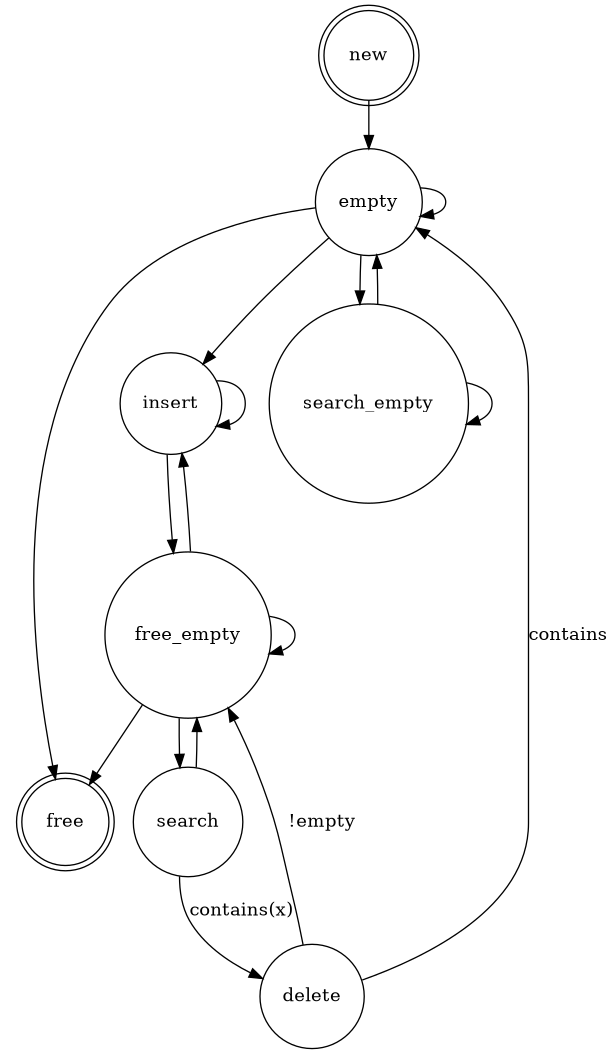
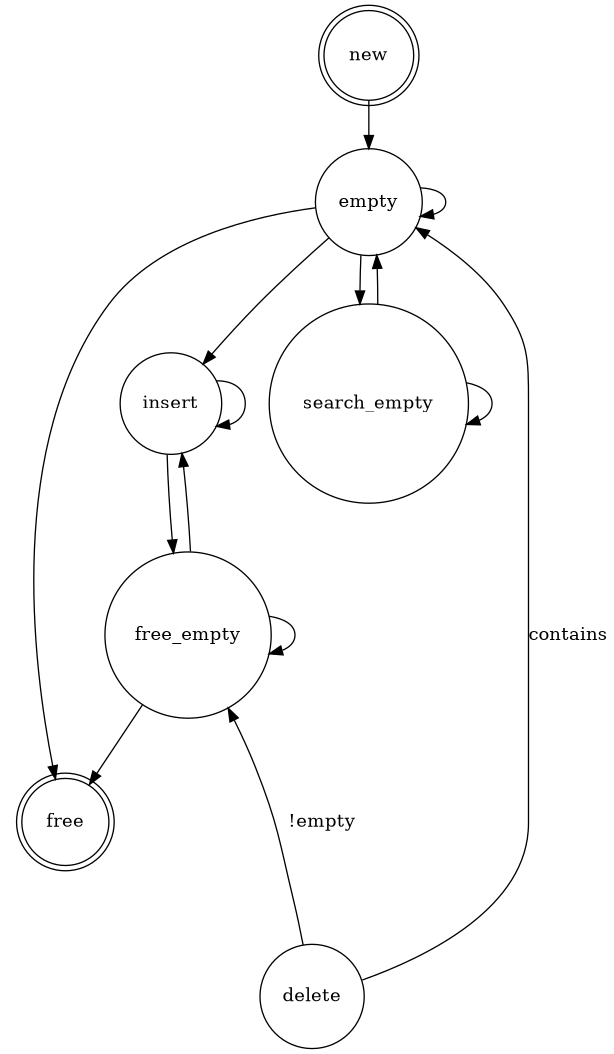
(188, 822) -> none
